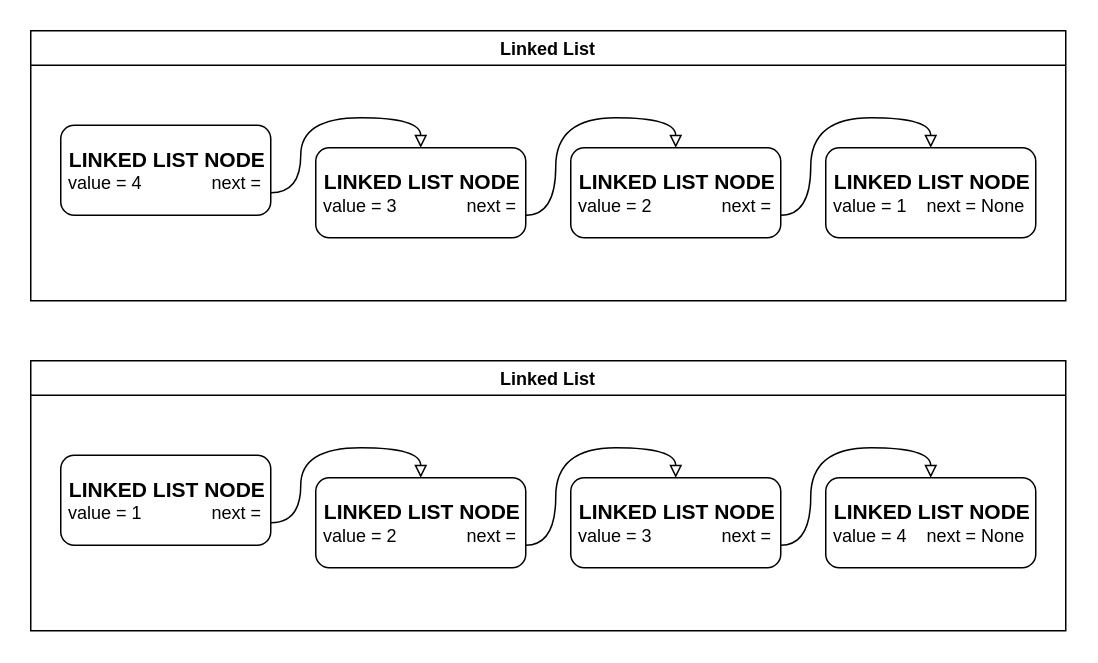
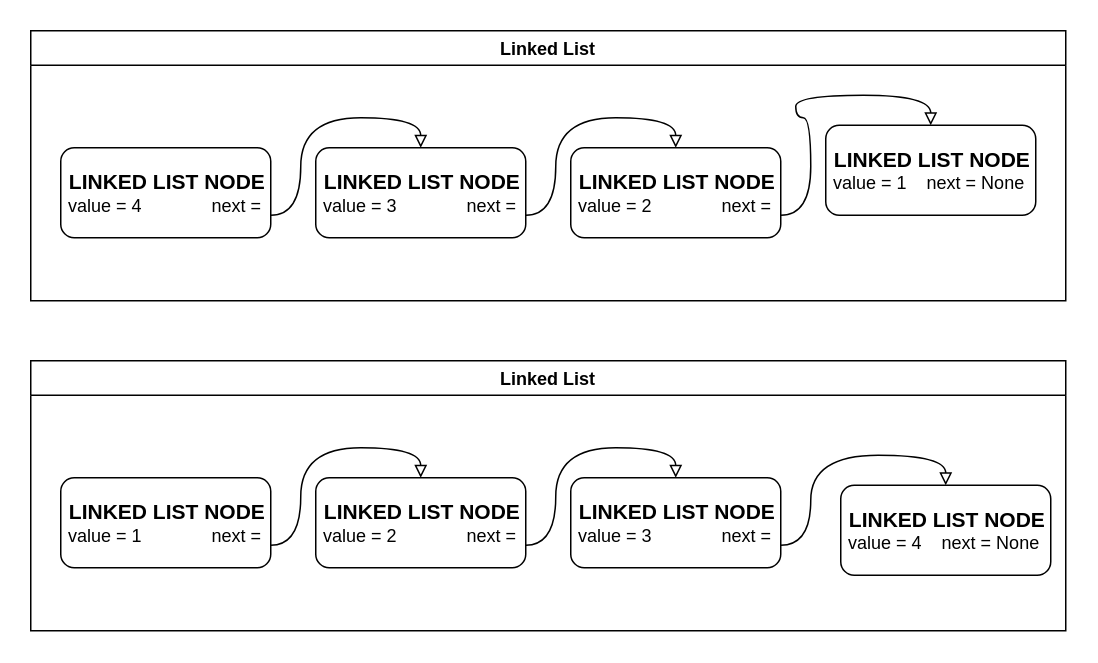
(166, 170) -> (166, 193)
(931, 193) -> (931, 170)
(166, 500) -> (166, 523)
(931, 523) -> (946, 530)
